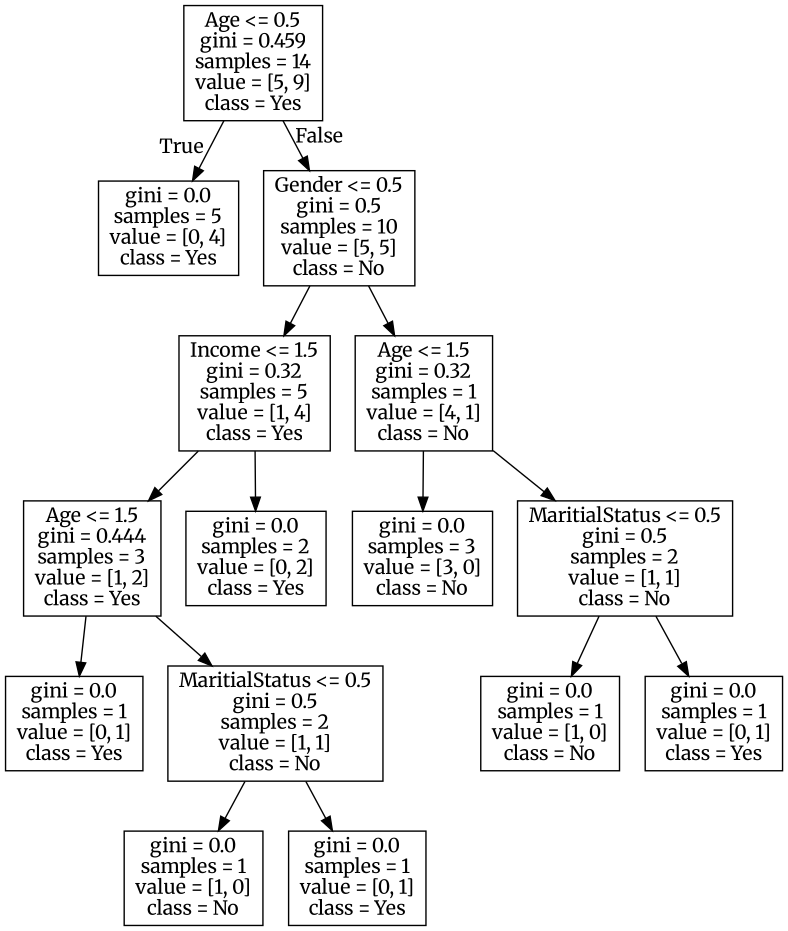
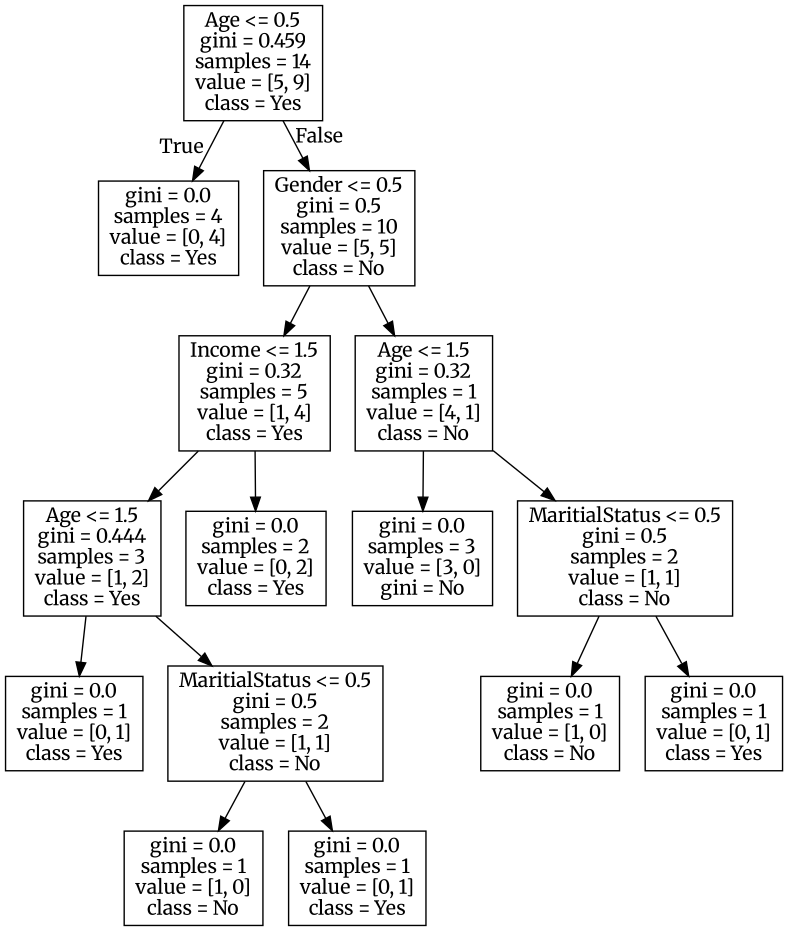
(169, 228) -> (169, 228)
(422, 558) -> (422, 558)
